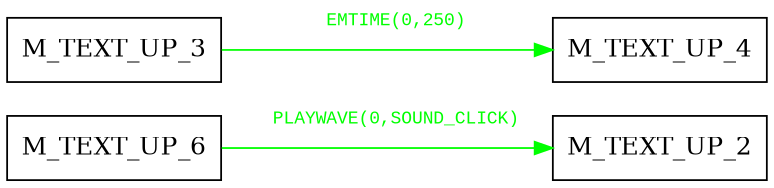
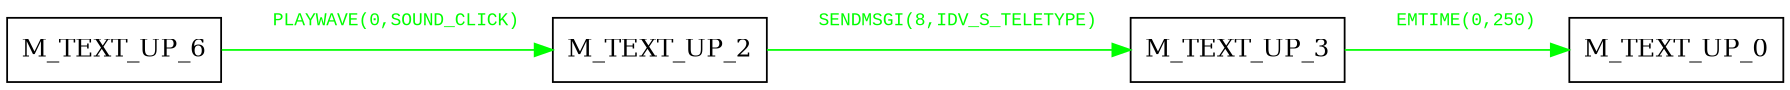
(660, 50) -> (1676, 50)
none -> (940, 50)
